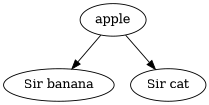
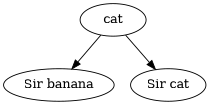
(113, 20) -> (113, 20)
